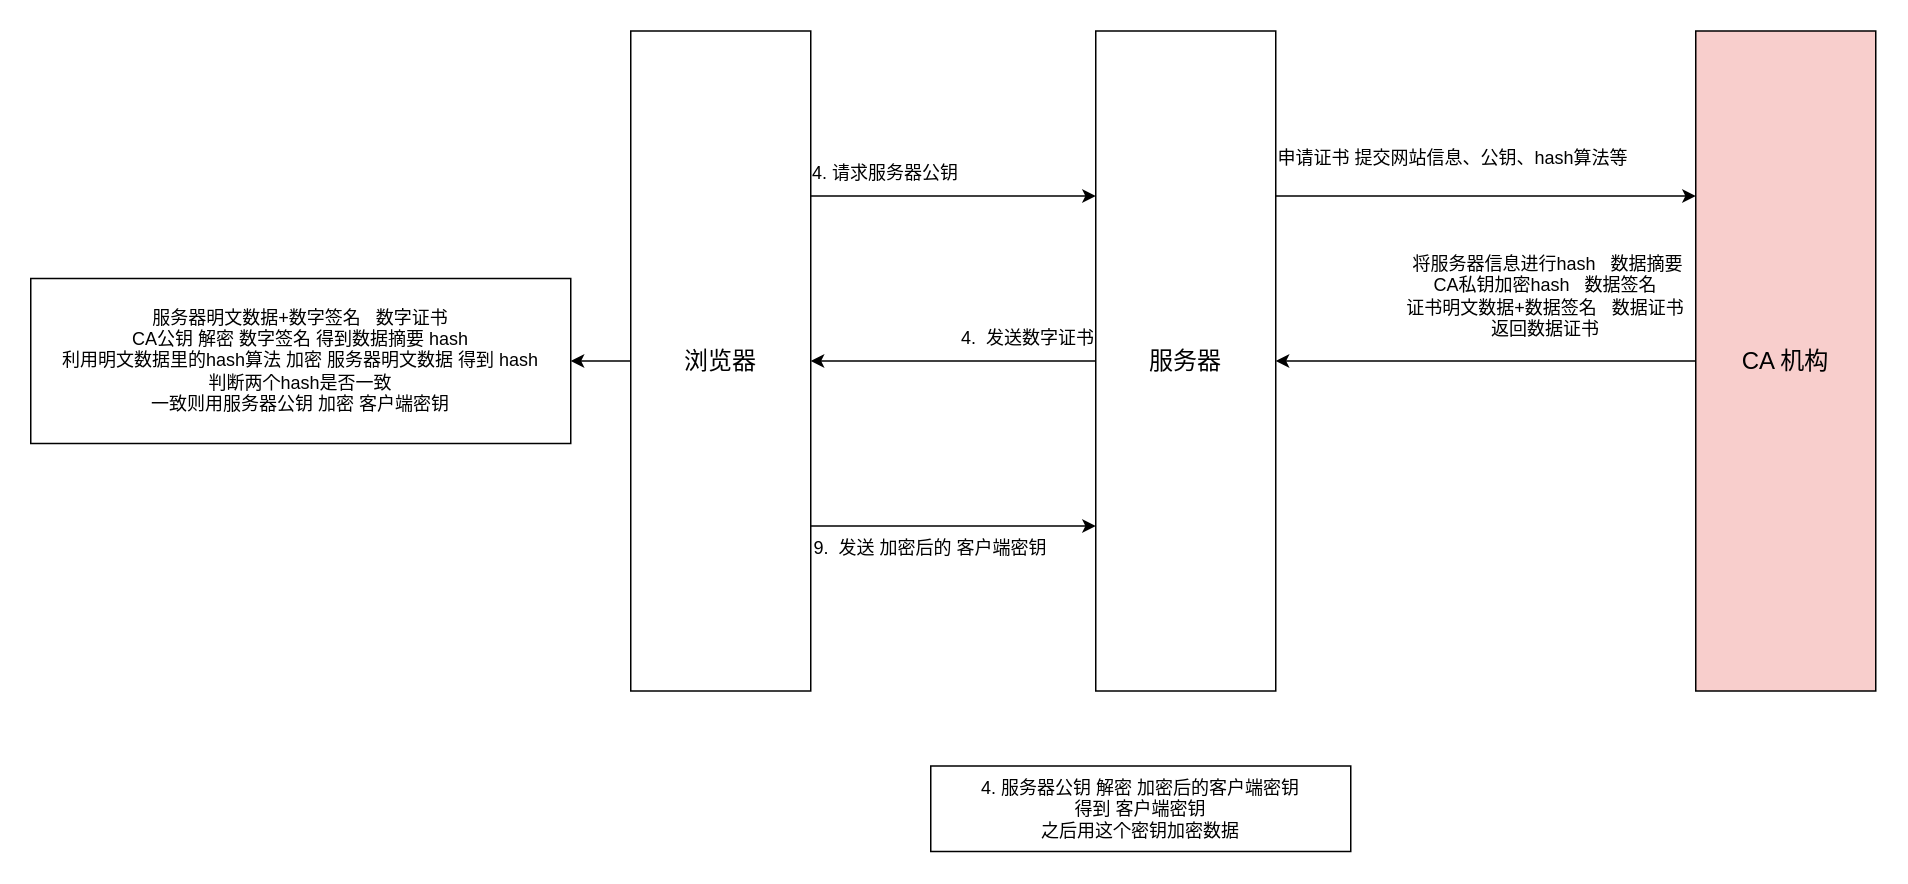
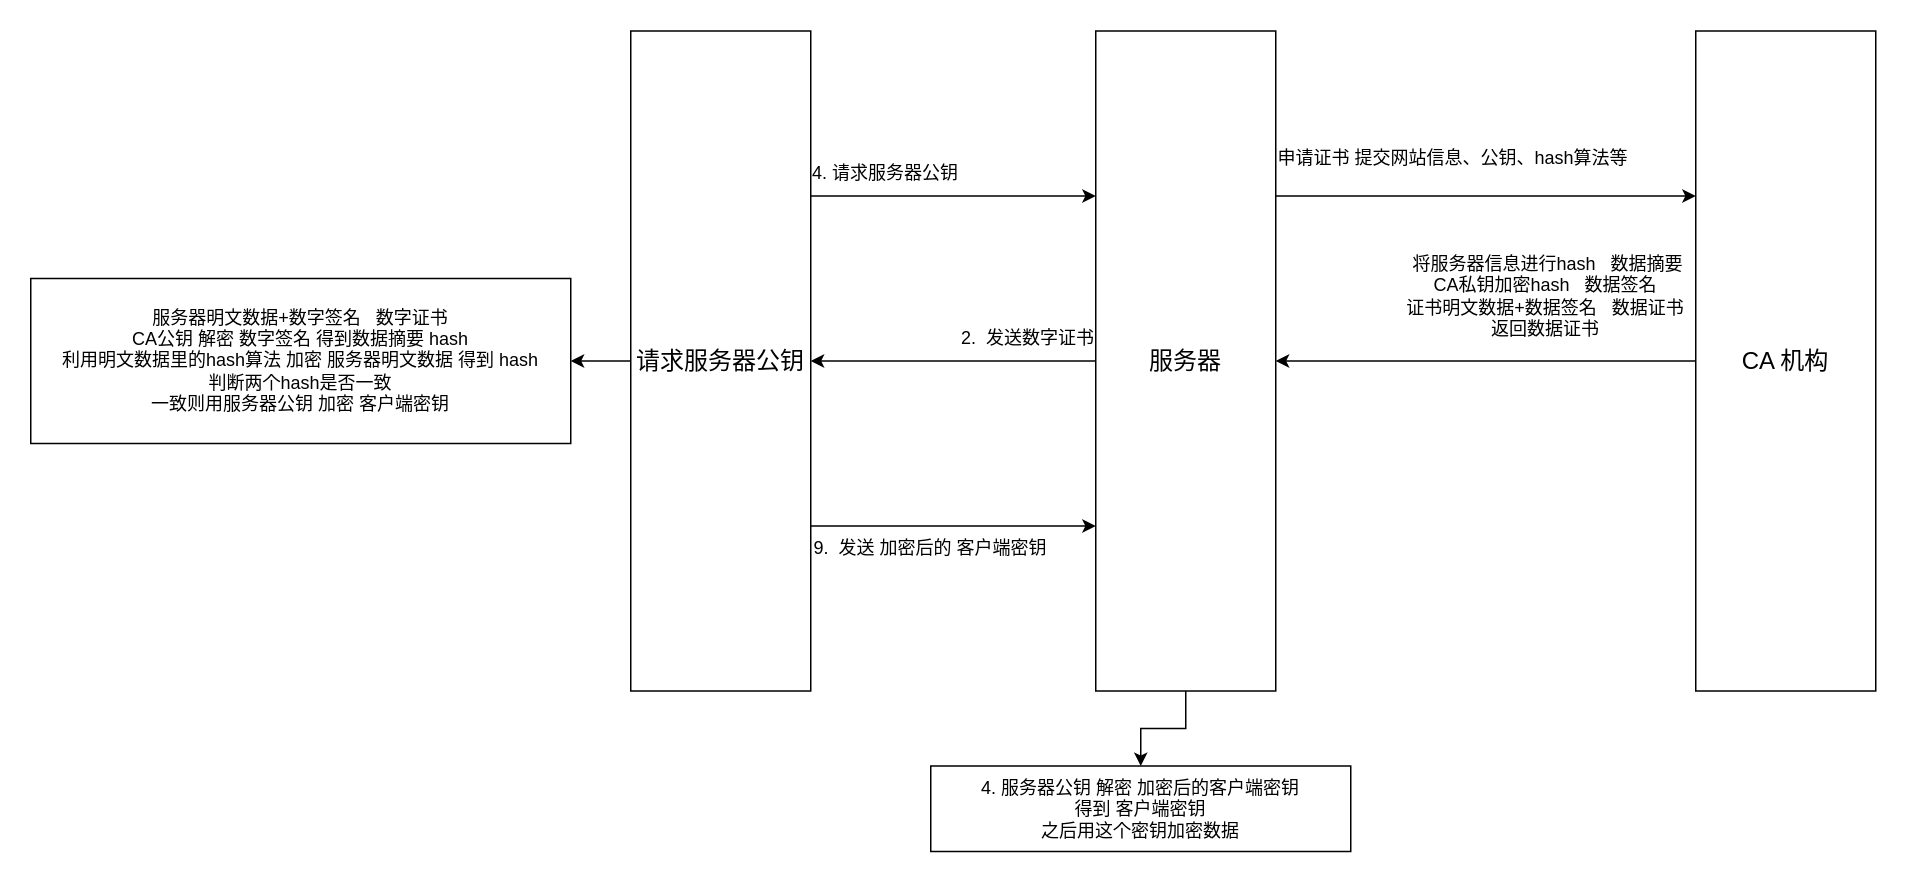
(1028, 338) -> (1028, 338)
(721, 361) -> (721, 361)
(1786, 361) -> (1786, 361)
none -> (1169, 728)
